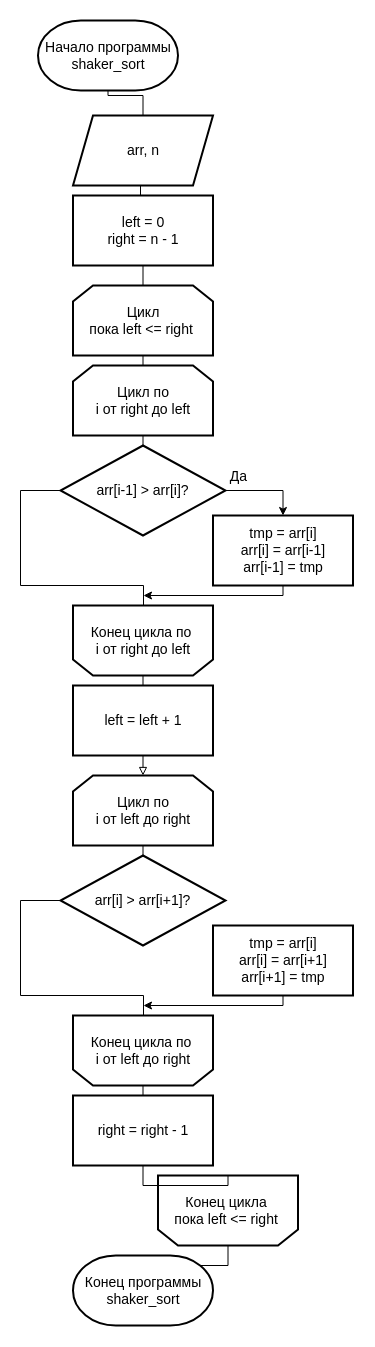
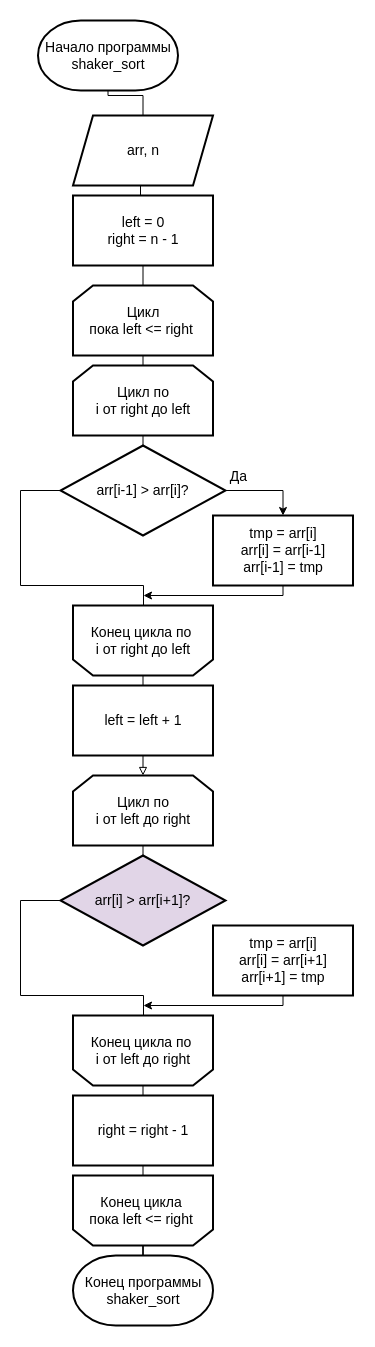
(143, 901) -> (143, 901)
(228, 1211) -> (143, 1211)
